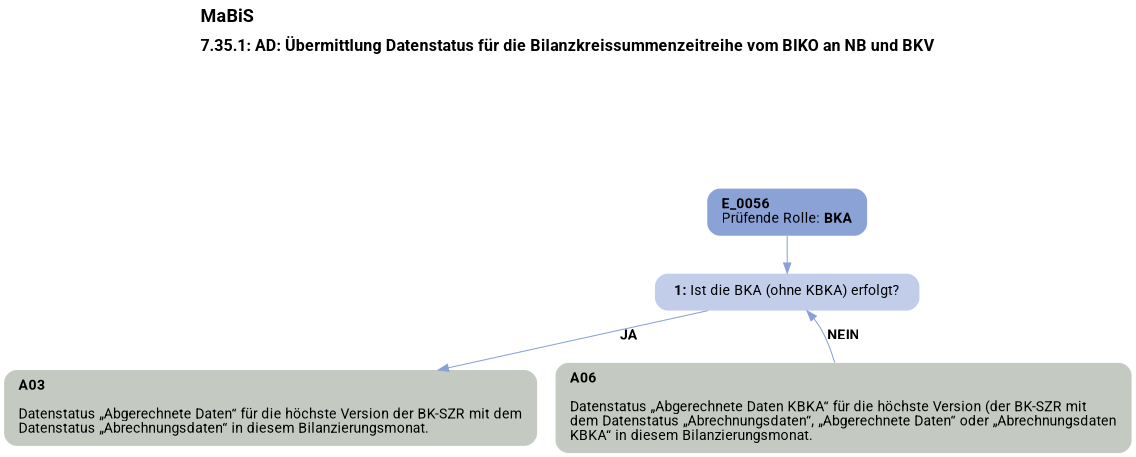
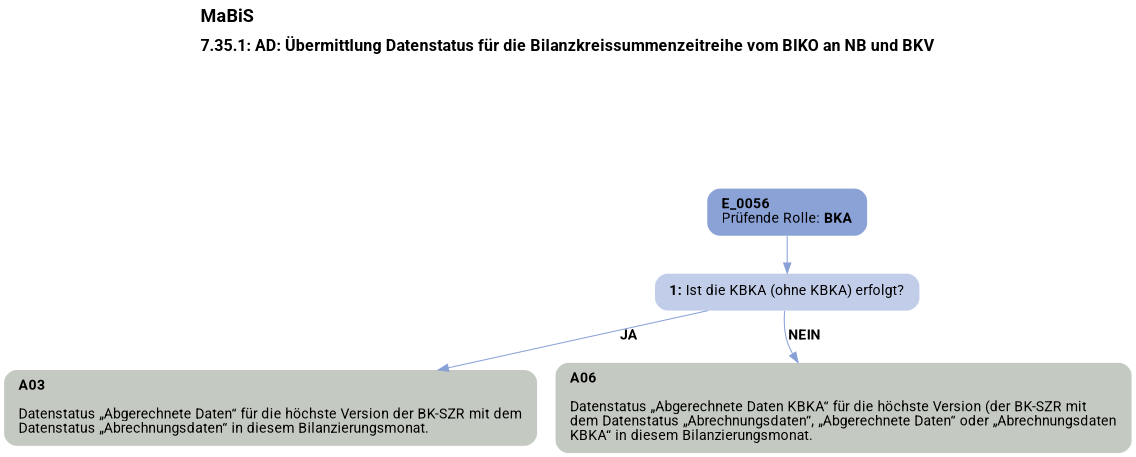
(795, 291) -> (795, 291)
(826, 340) -> (785, 333)
